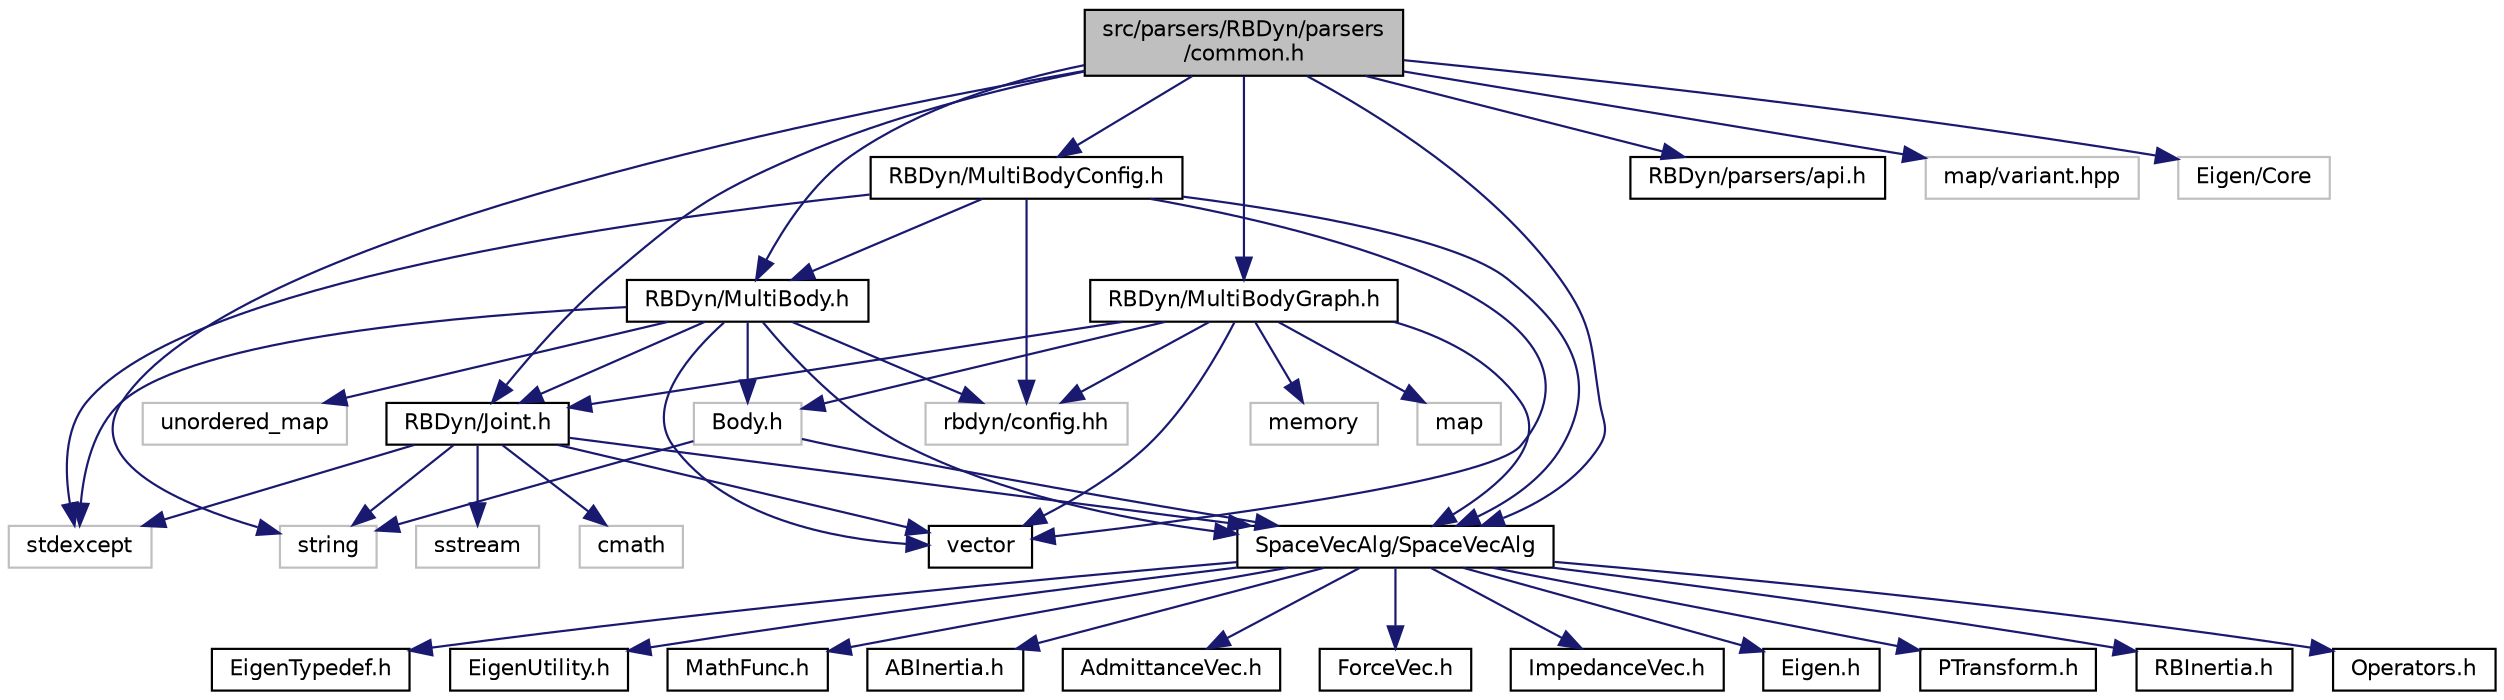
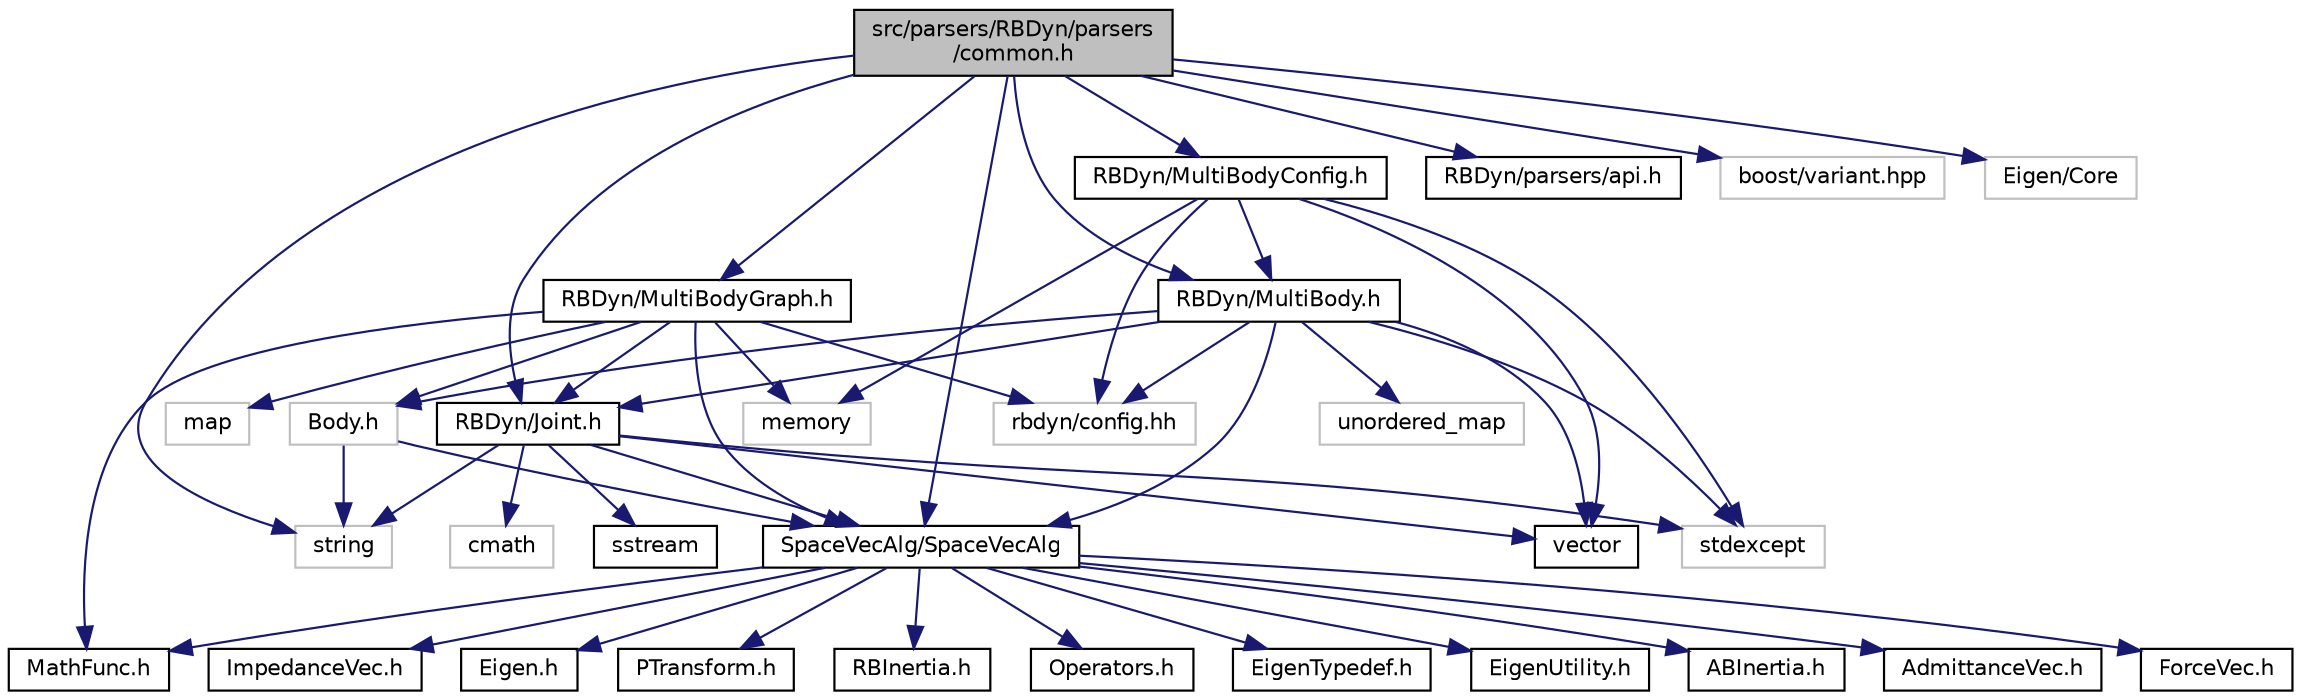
(2032, 178) -> (1832, 178)
(1495, 271) -> (1029, 295)
(1156, 437) -> (222, 363)
(478, 547) -> (655, 547)
